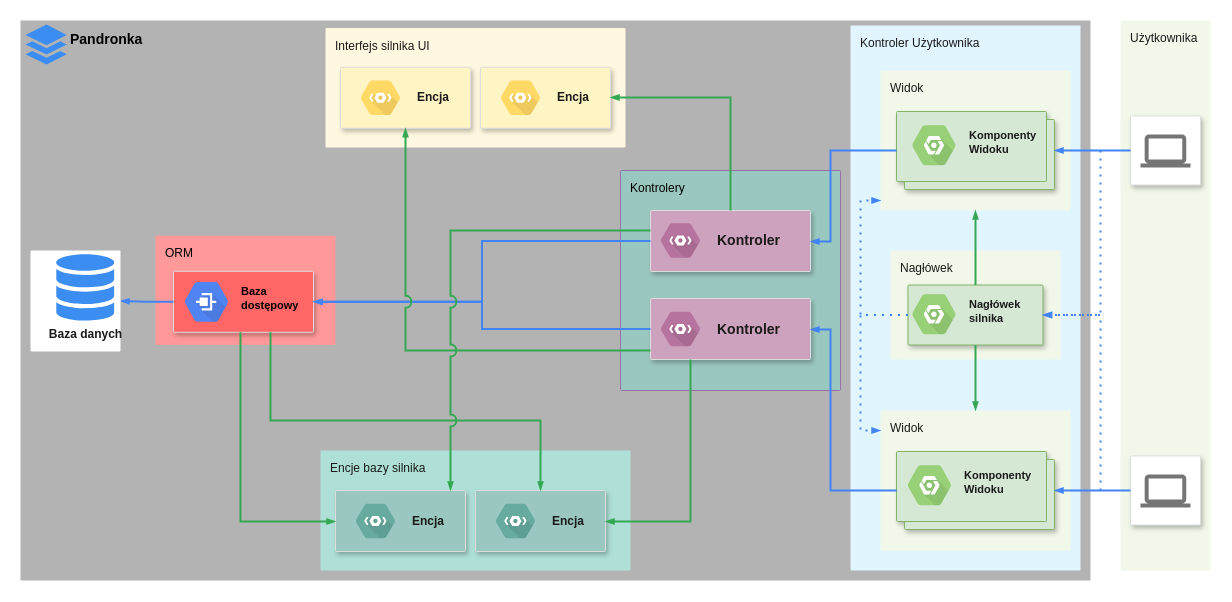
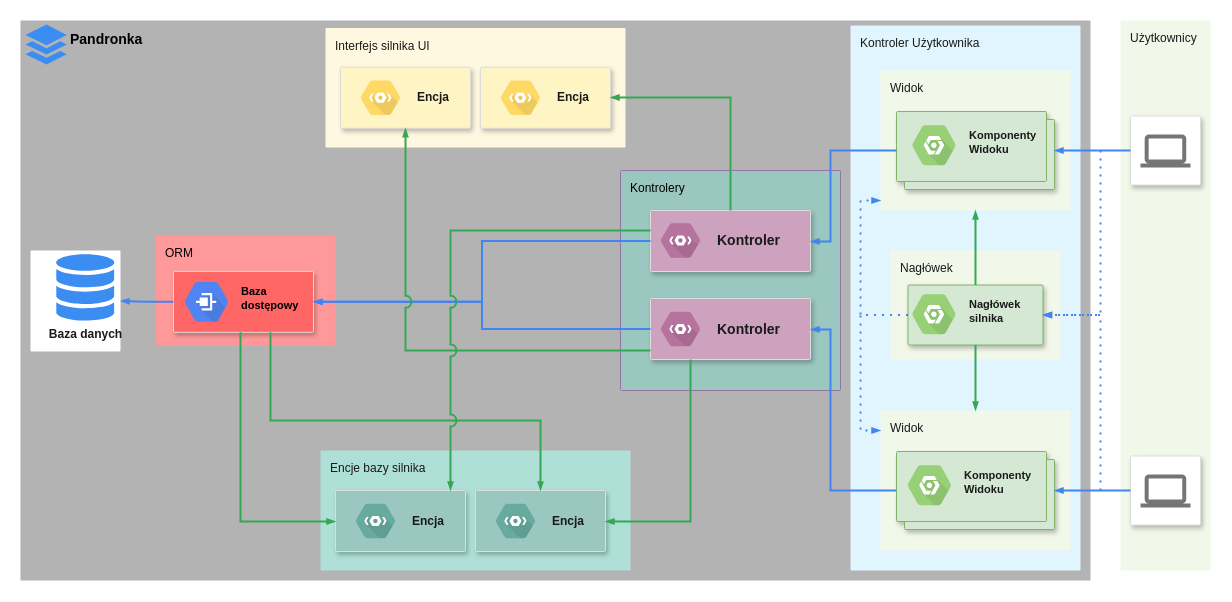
(1166, 39) -> (1166, 39)
